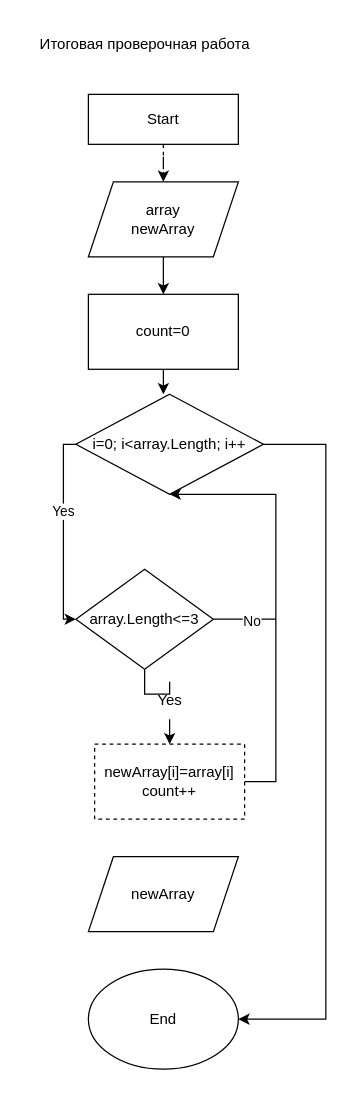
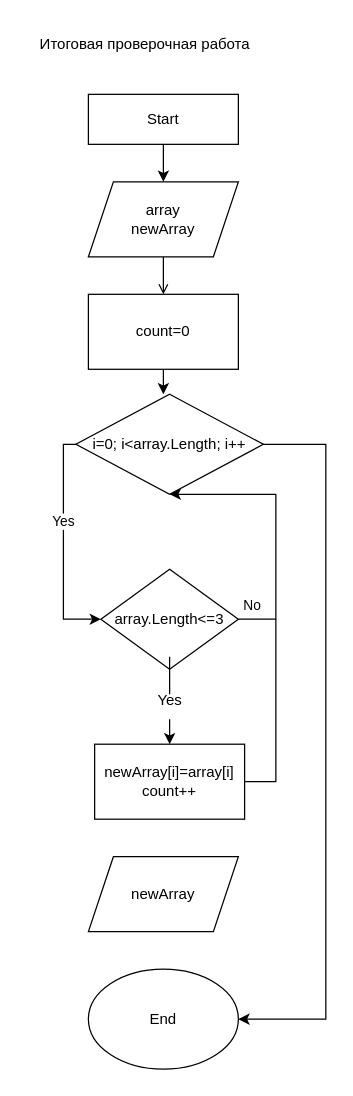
(163, 152) -> (163, 152)
(163, 284) -> (163, 287)
(144, 619) -> (169, 619)
(169, 782) -> (169, 782)
